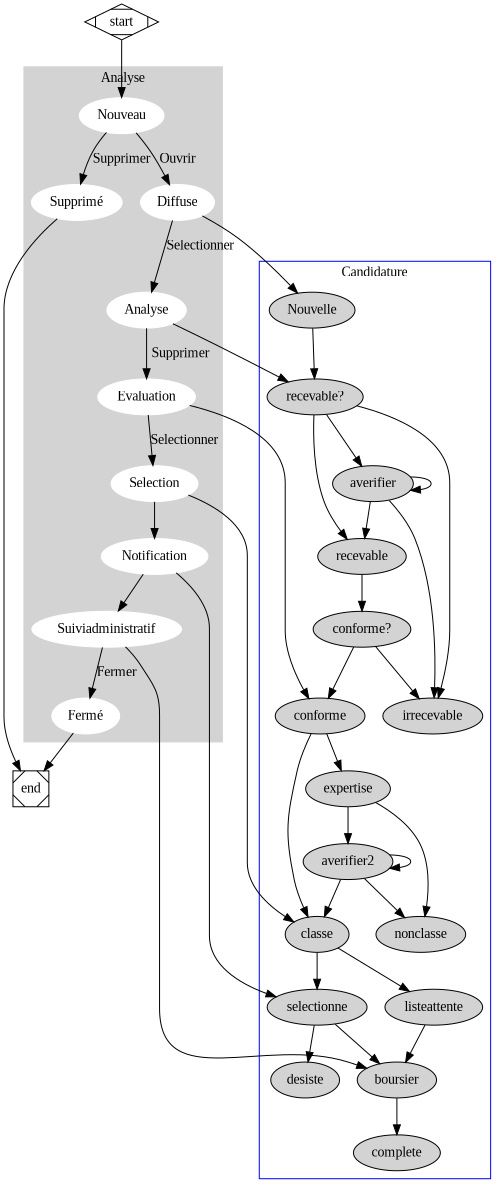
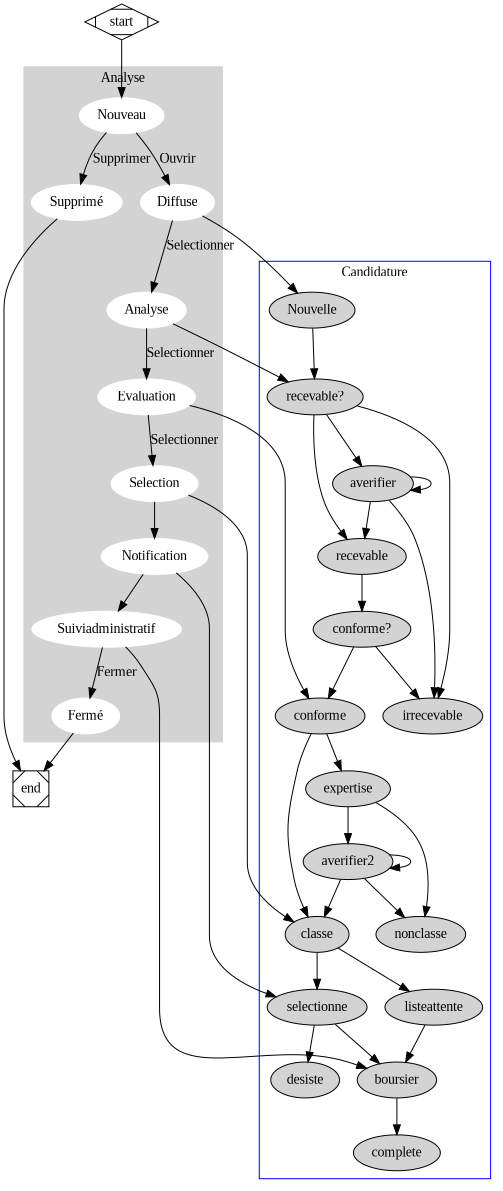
(180, 354) -> (180, 354)
